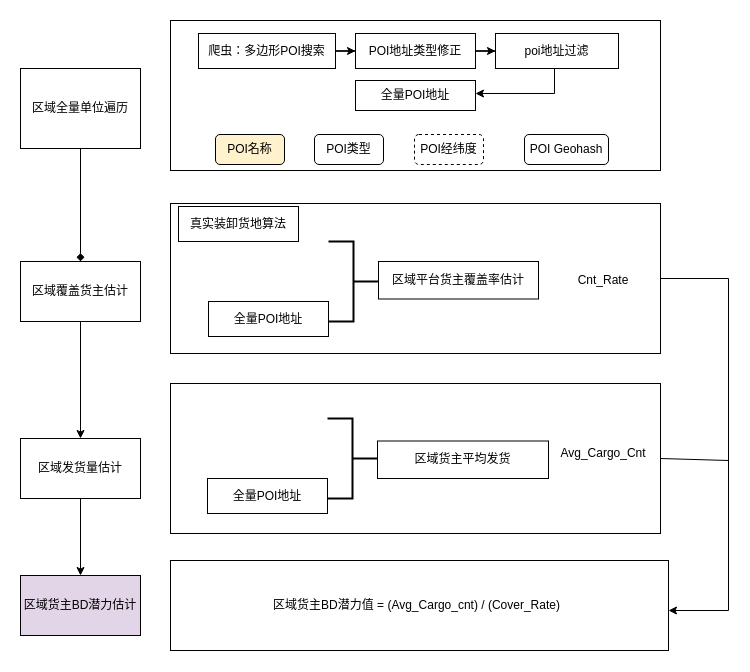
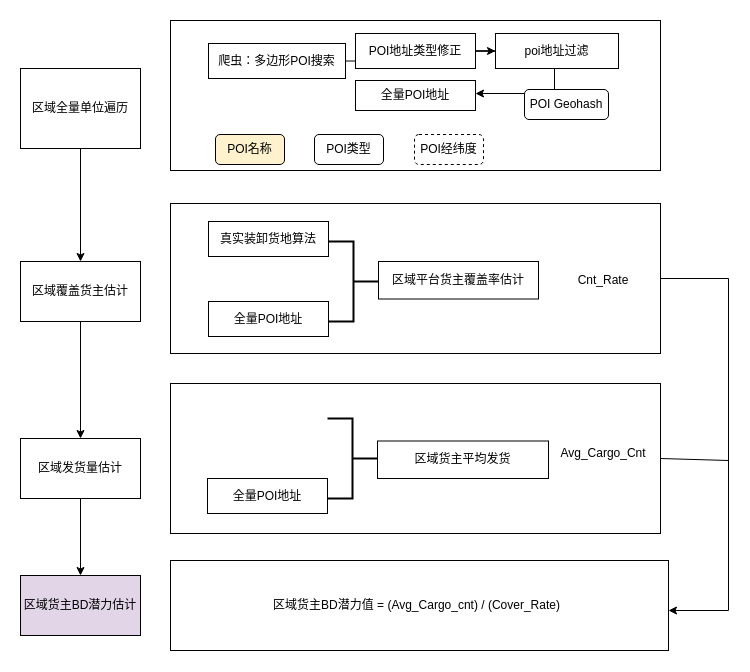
(267, 51) -> (277, 61)
(567, 150) -> (567, 105)
(239, 224) -> (269, 239)
(81, 253) -> (81, 253)
